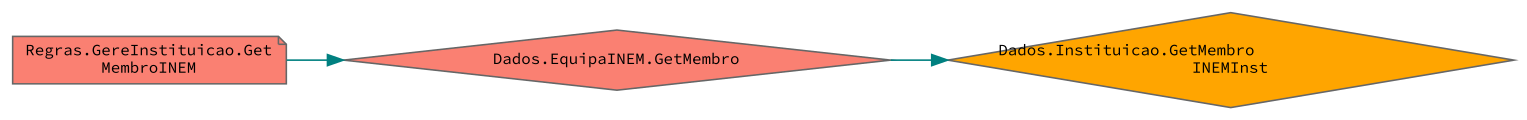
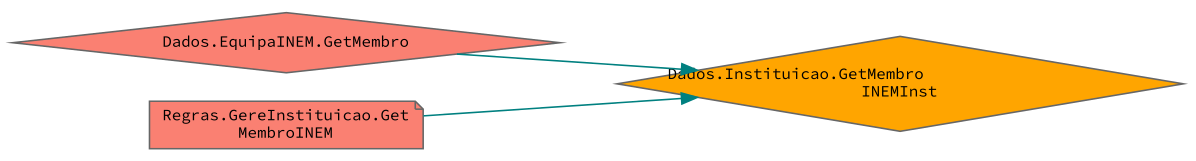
(307, 60) -> (552, 107)
